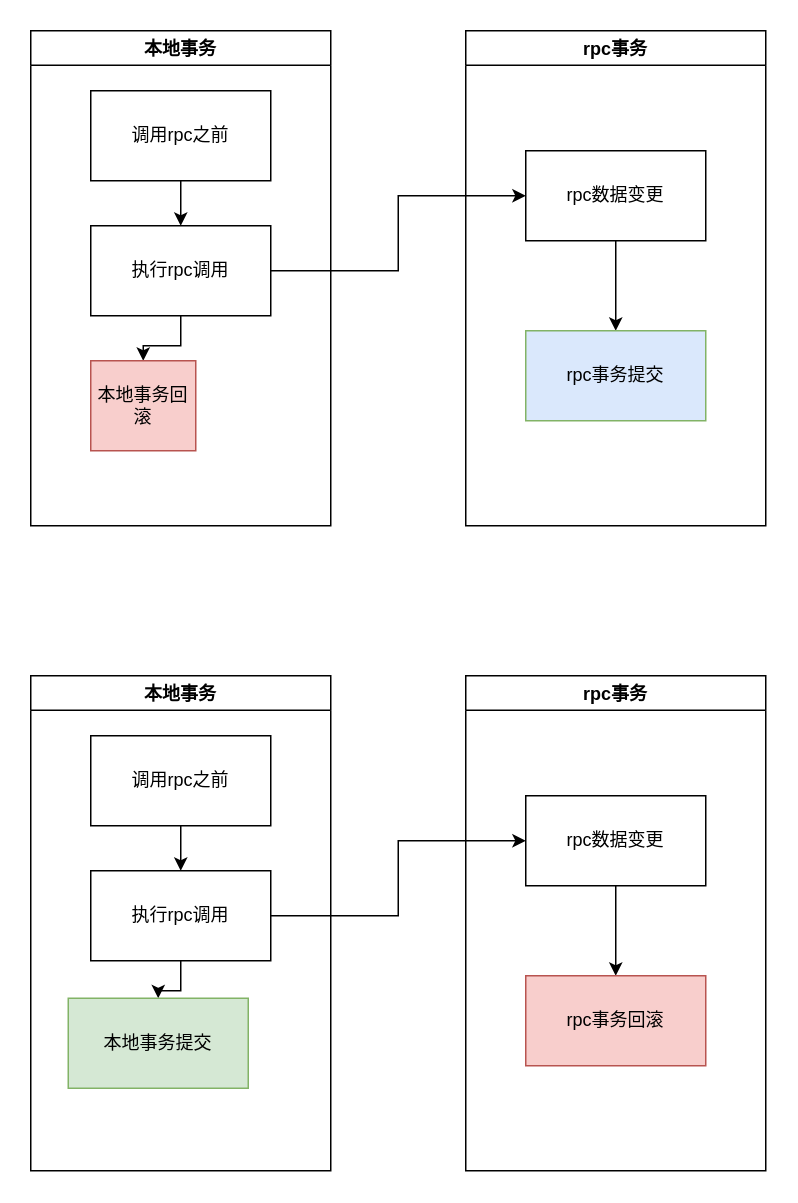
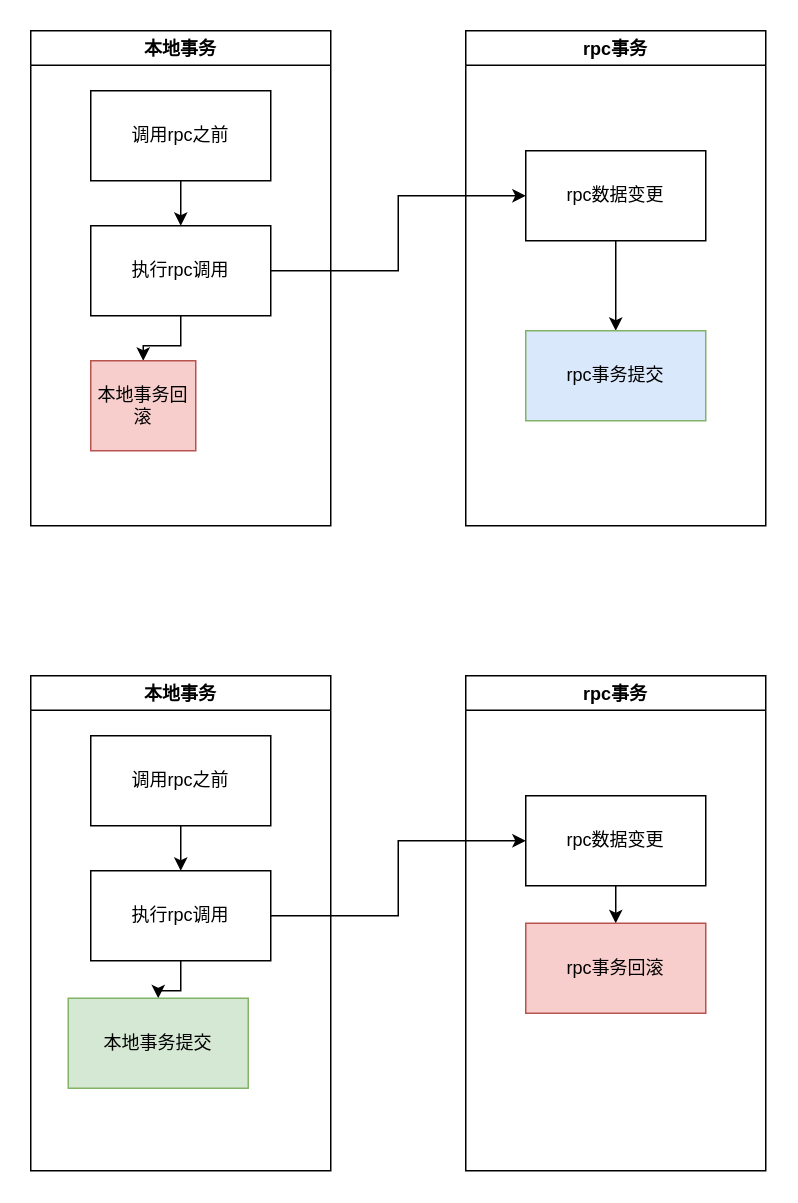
(616, 1021) -> (616, 968)
